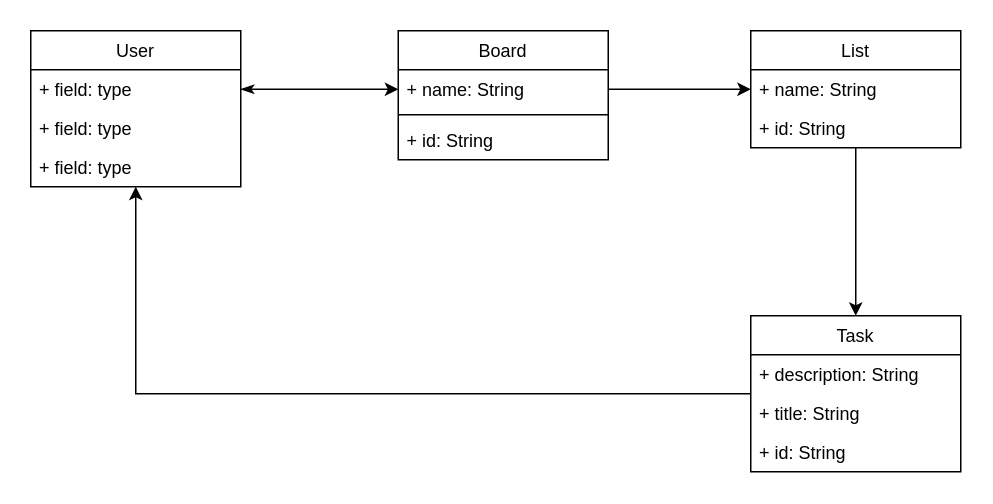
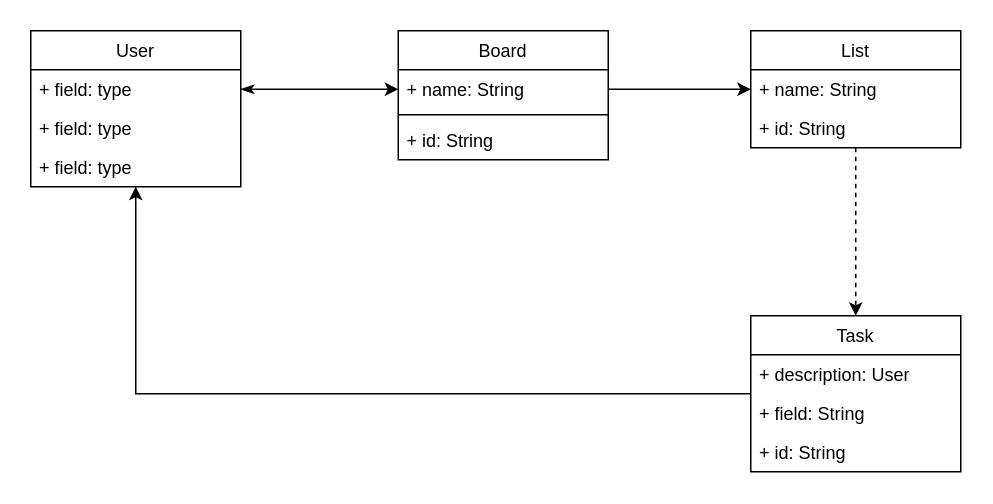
(856, 226) -> (856, 226)
(851, 375) -> (843, 375)
(821, 414) -> (821, 414)
